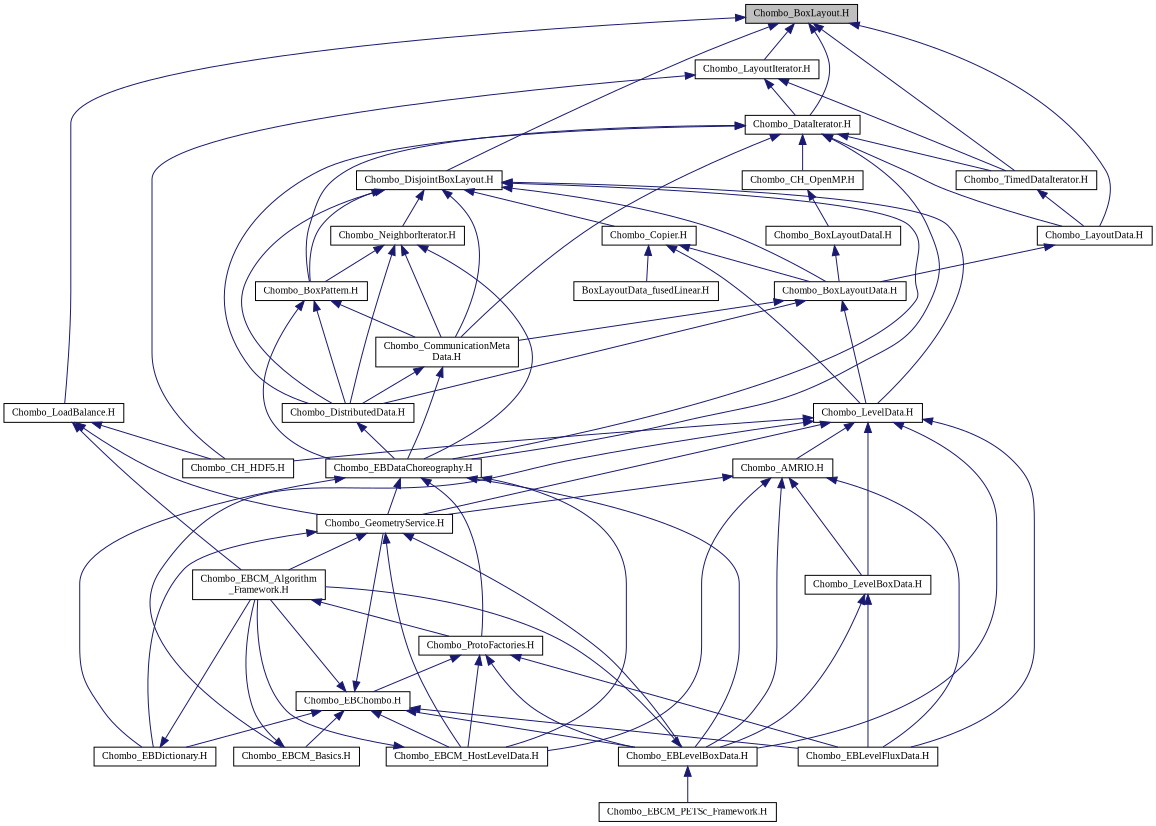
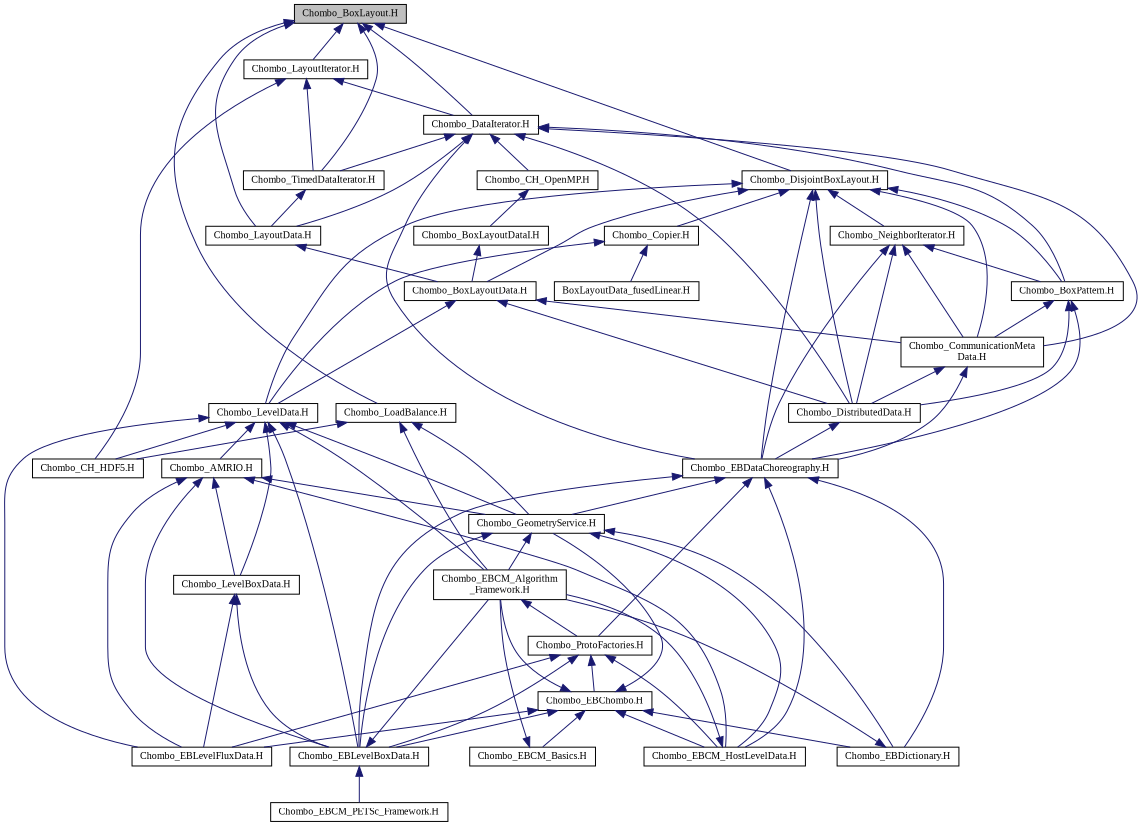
(750, 265) -> none
(352, 488) -> (385, 490)
